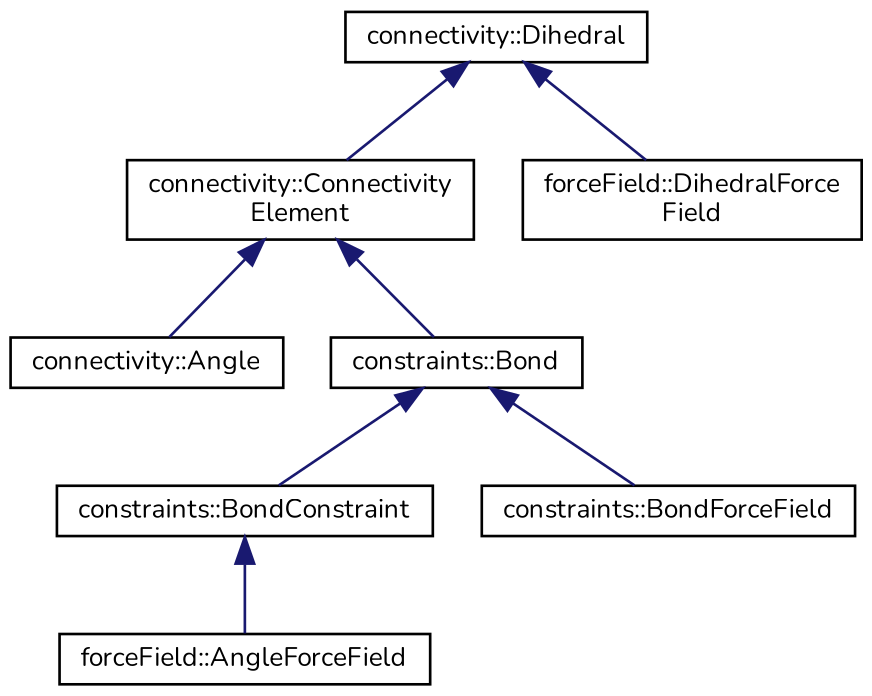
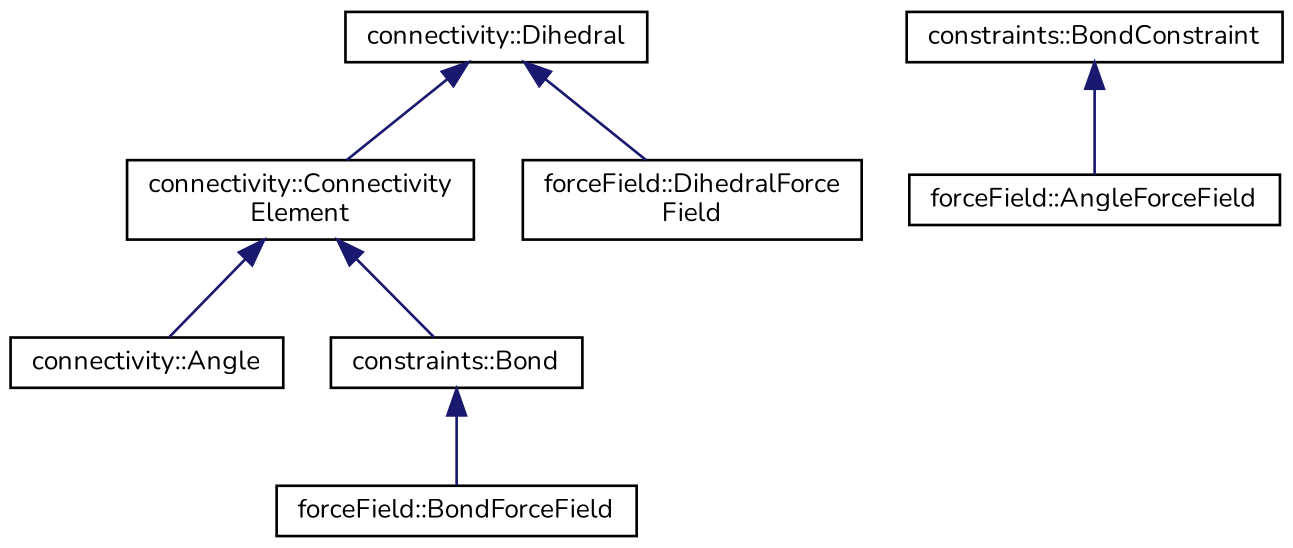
(340, 444) -> none
(668, 511) -> (457, 511)
